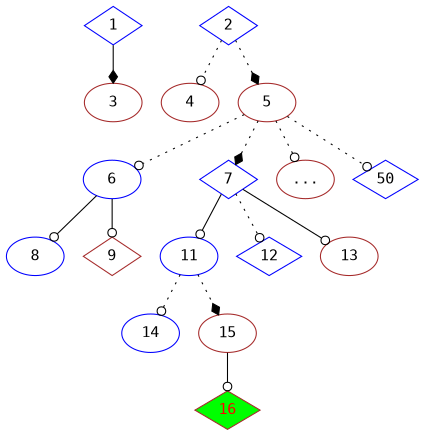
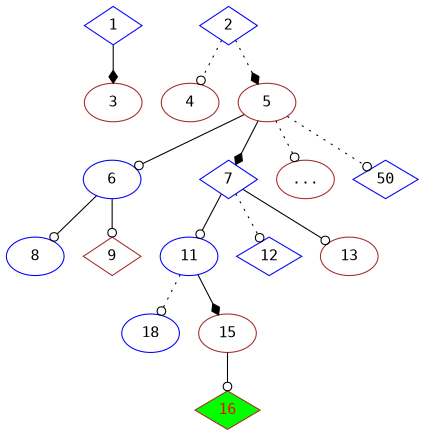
(250, 137) -> (250, 137)
(194, 139) -> (194, 139)
(205, 289) -> (205, 289)
(151, 333) -> (151, 333)
